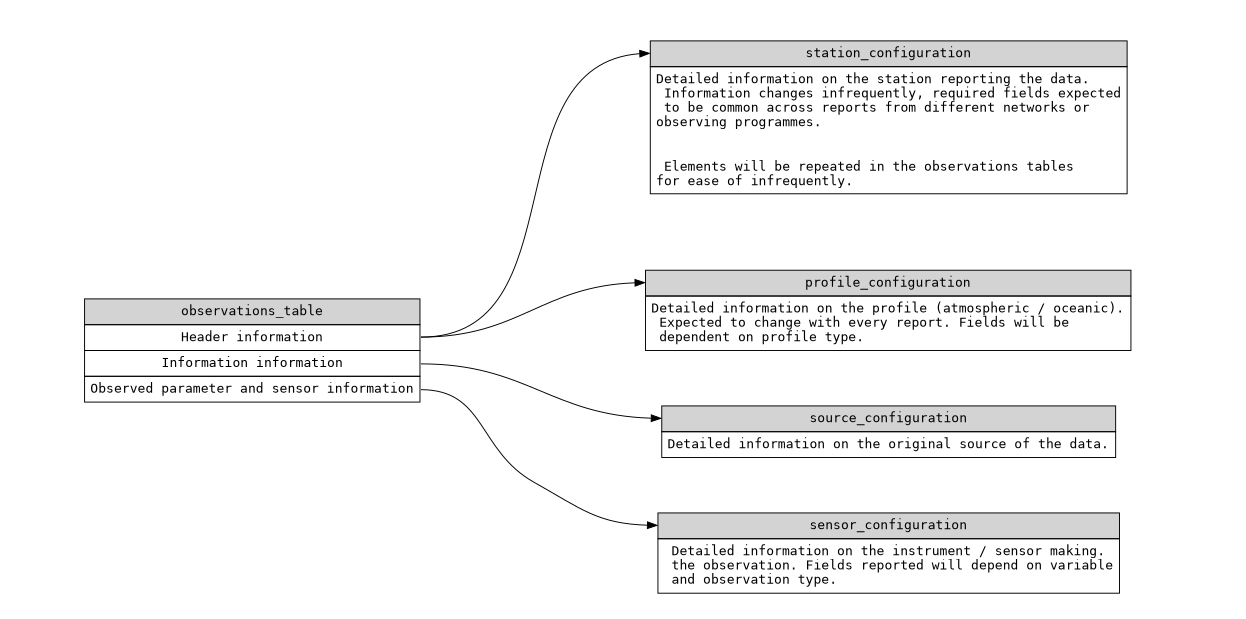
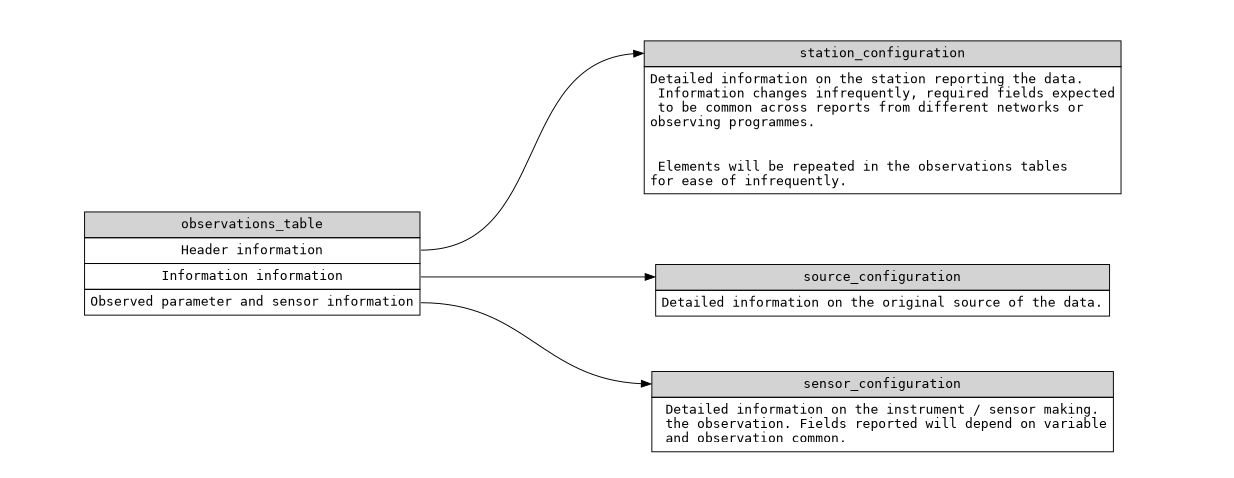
(888, 310) -> none
(751, 580) -> (753, 438)
